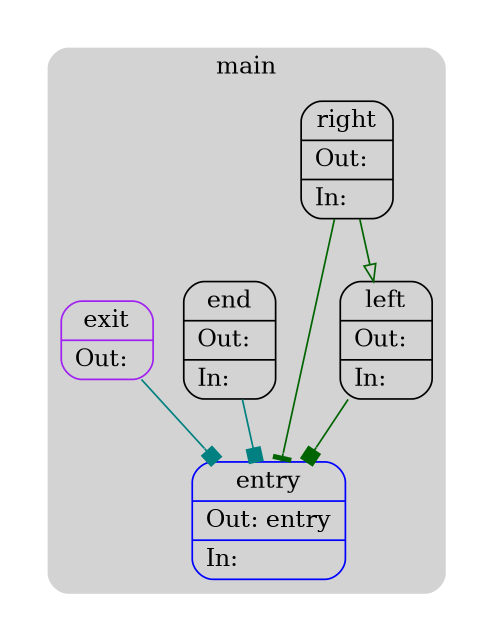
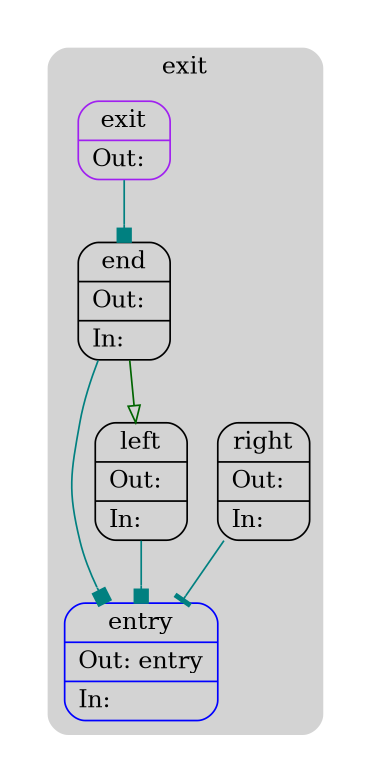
(247, 67) -> (185, 67)
(365, 242) -> (132, 383)
(309, 336) -> (205, 568)
(173, 414) -> (124, 202)
(332, 423) -> (141, 563)
